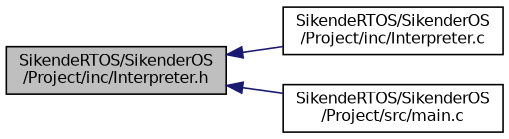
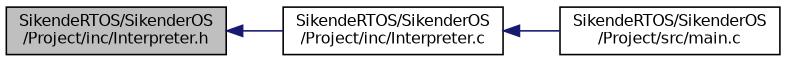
(263, 90) -> (540, 31)
